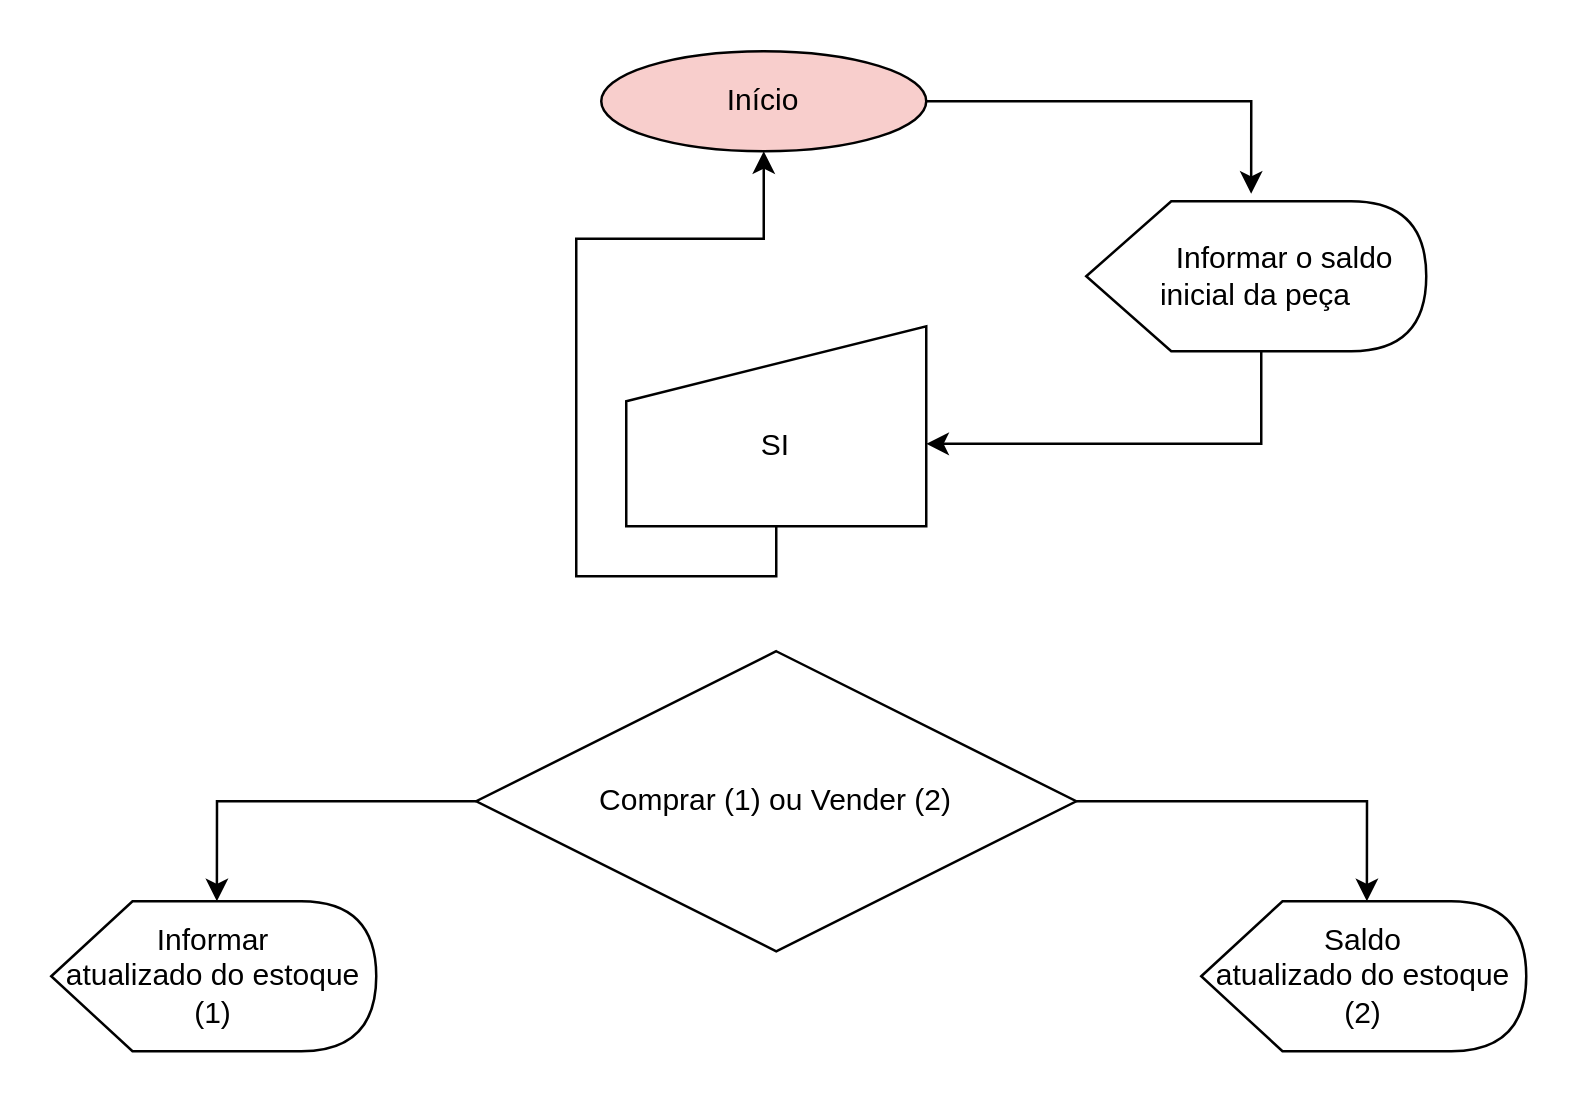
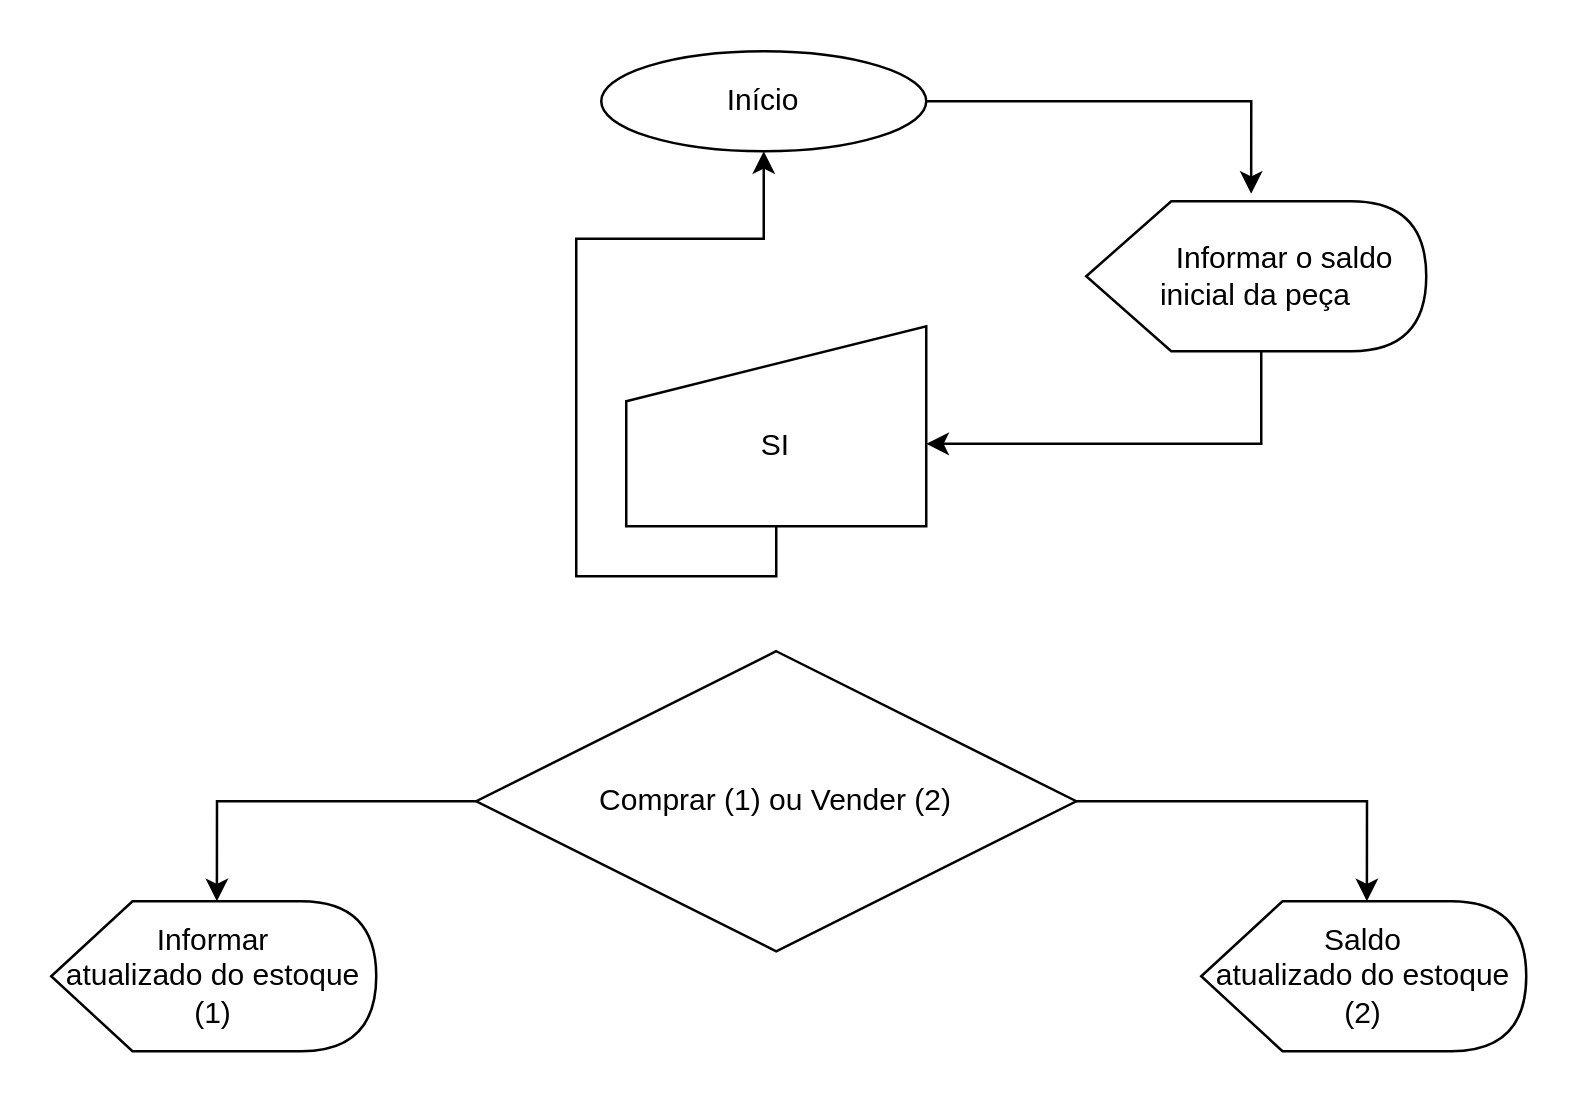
(764, 101) -> (764, 101)
